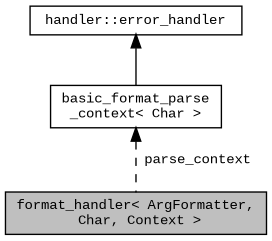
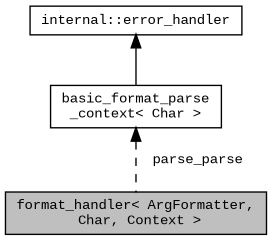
(136, 20) -> (136, 20)
(194, 160) -> (194, 160)
